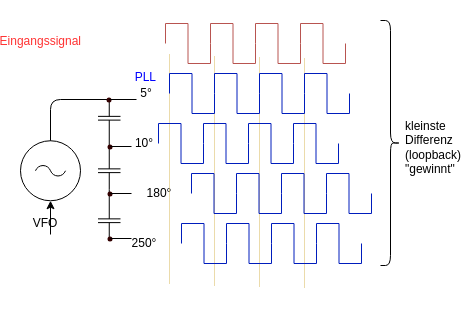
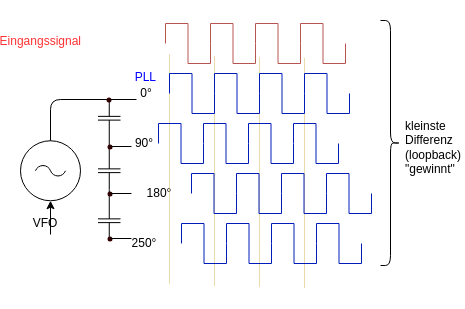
(147, 94) -> (147, 94)
(145, 144) -> (145, 144)
